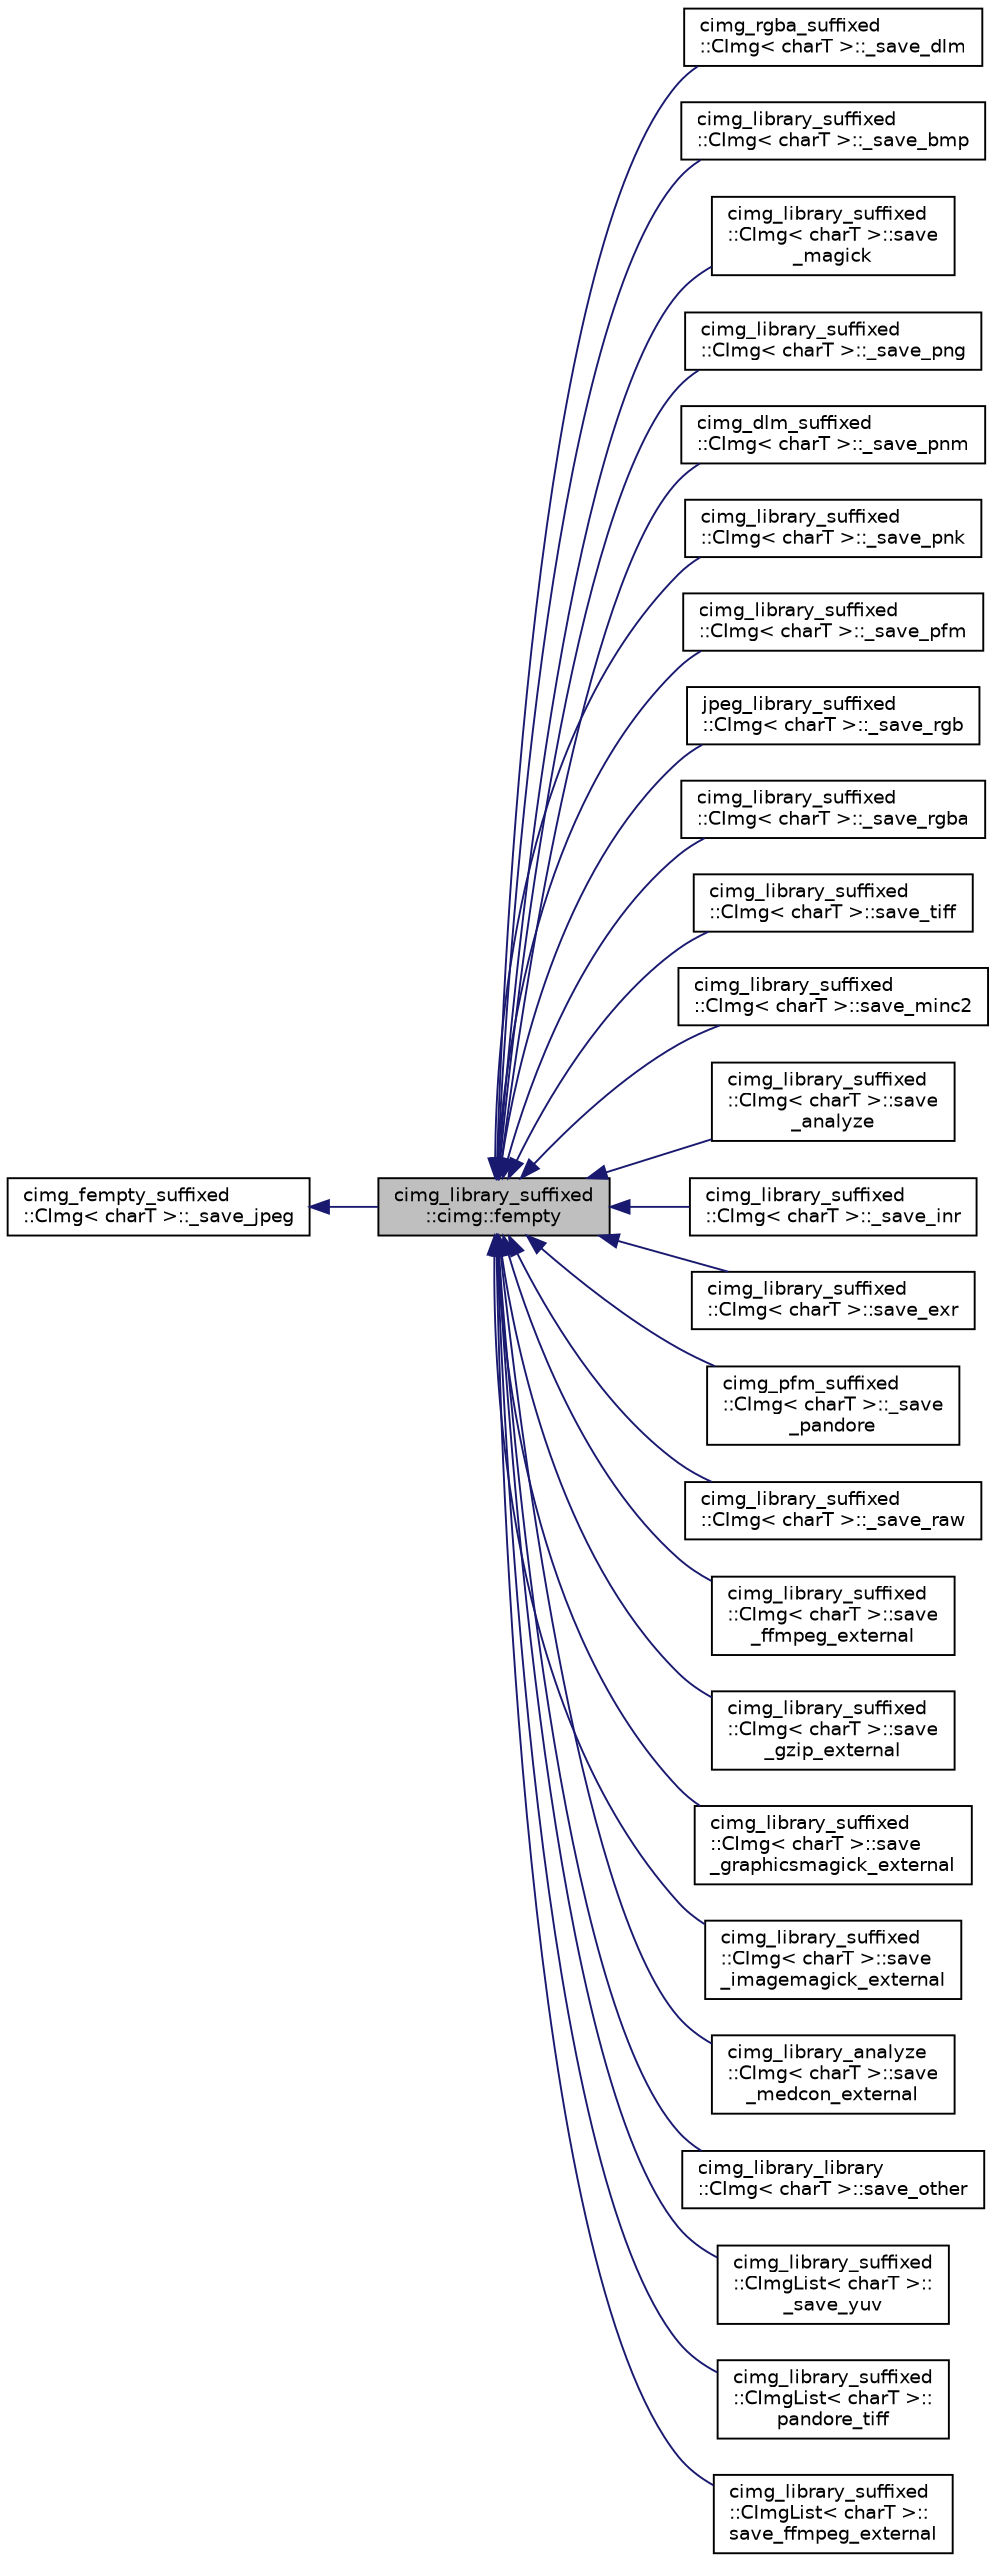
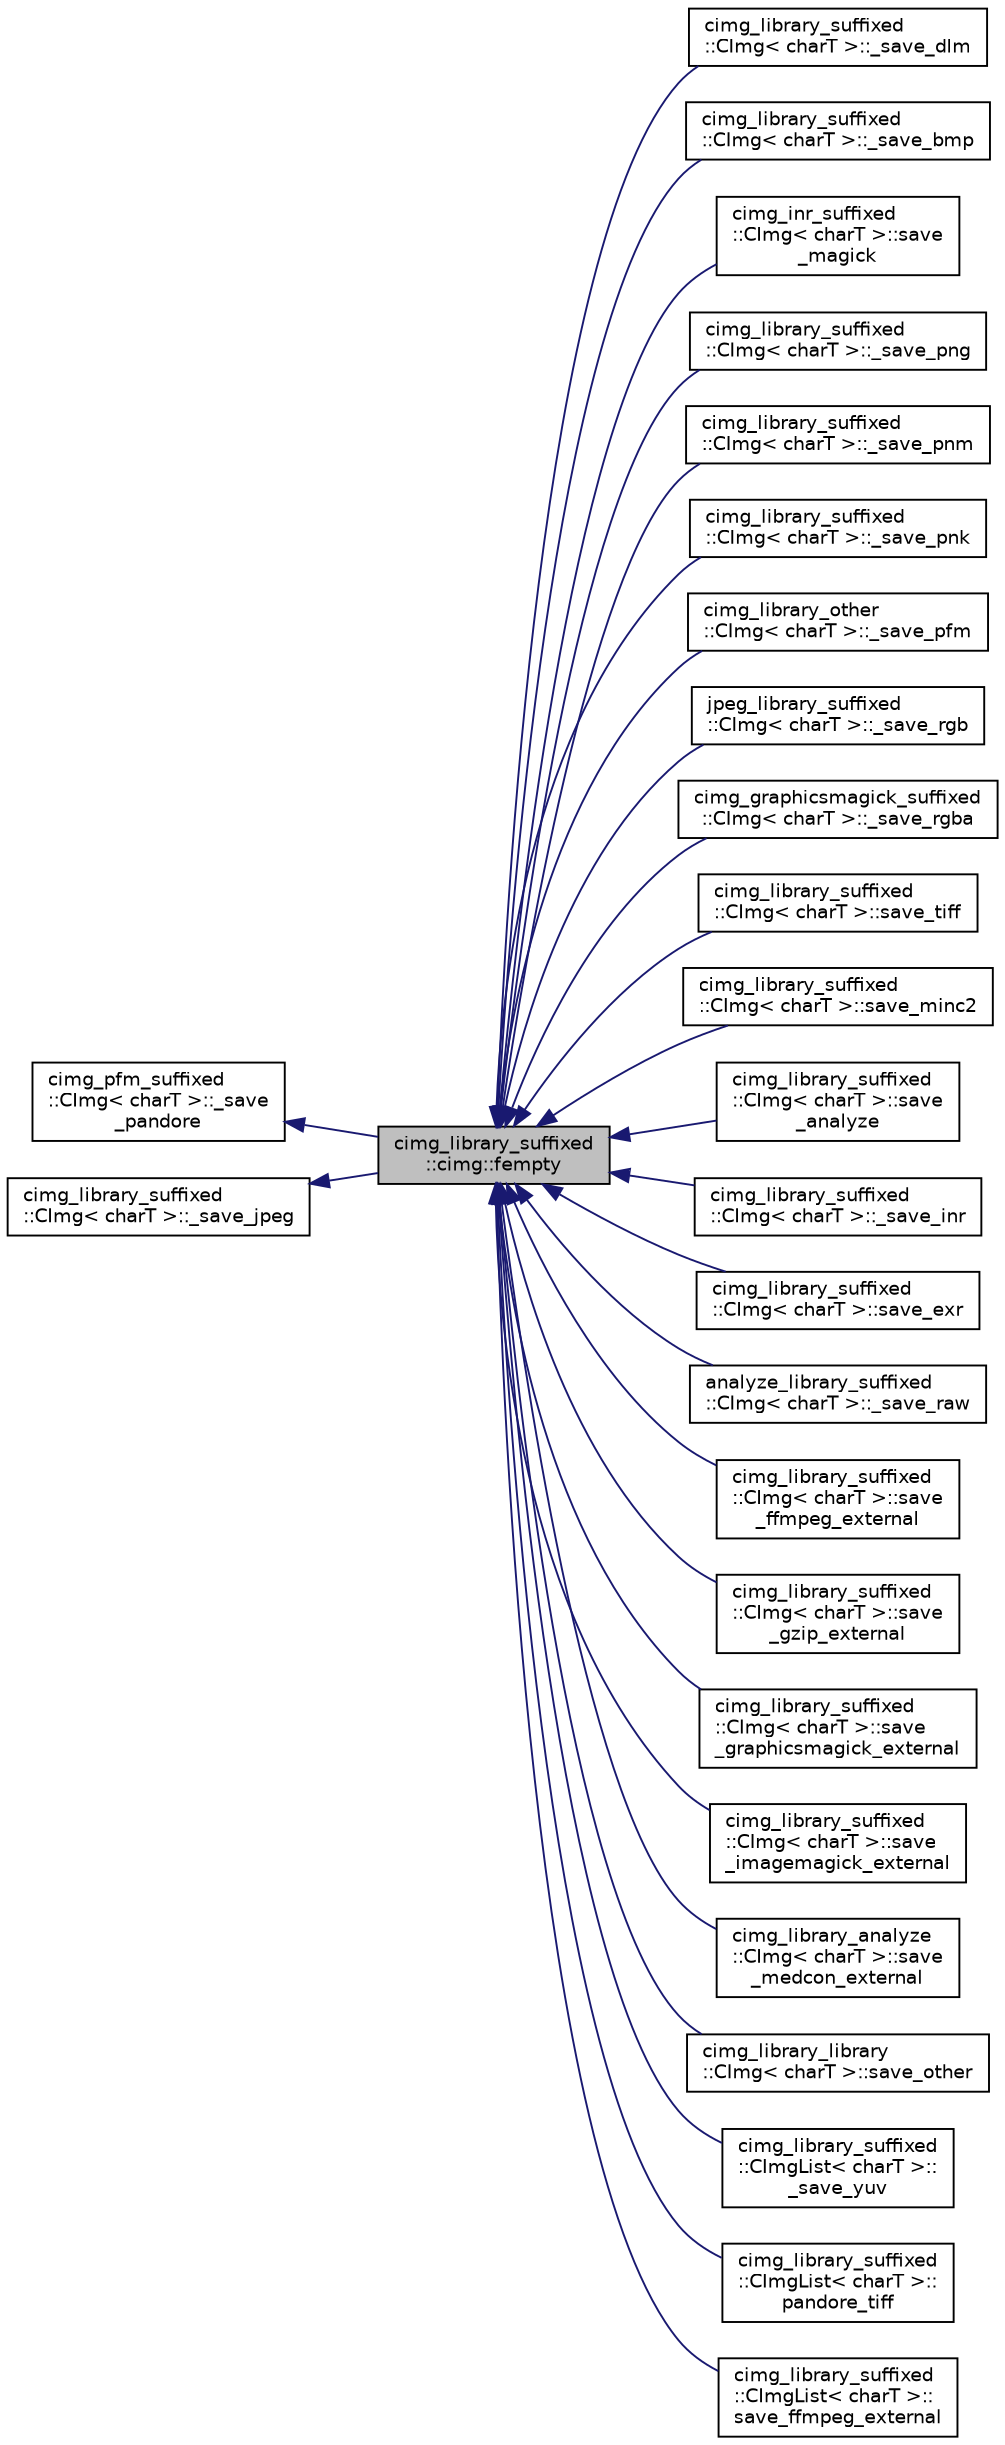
(833, 37) -> (838, 37)
(833, 236) -> (838, 236)
(833, 435) -> (838, 435)
(833, 622) -> (838, 622)
(833, 809) -> (838, 809)
(159, 1207) -> (159, 1207)
(624, 1314) -> (341, 1131)
(833, 1511) -> (838, 1394)
